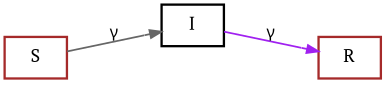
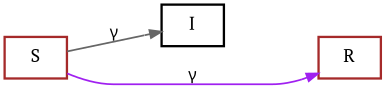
(263, 40) -> (184, 84)
